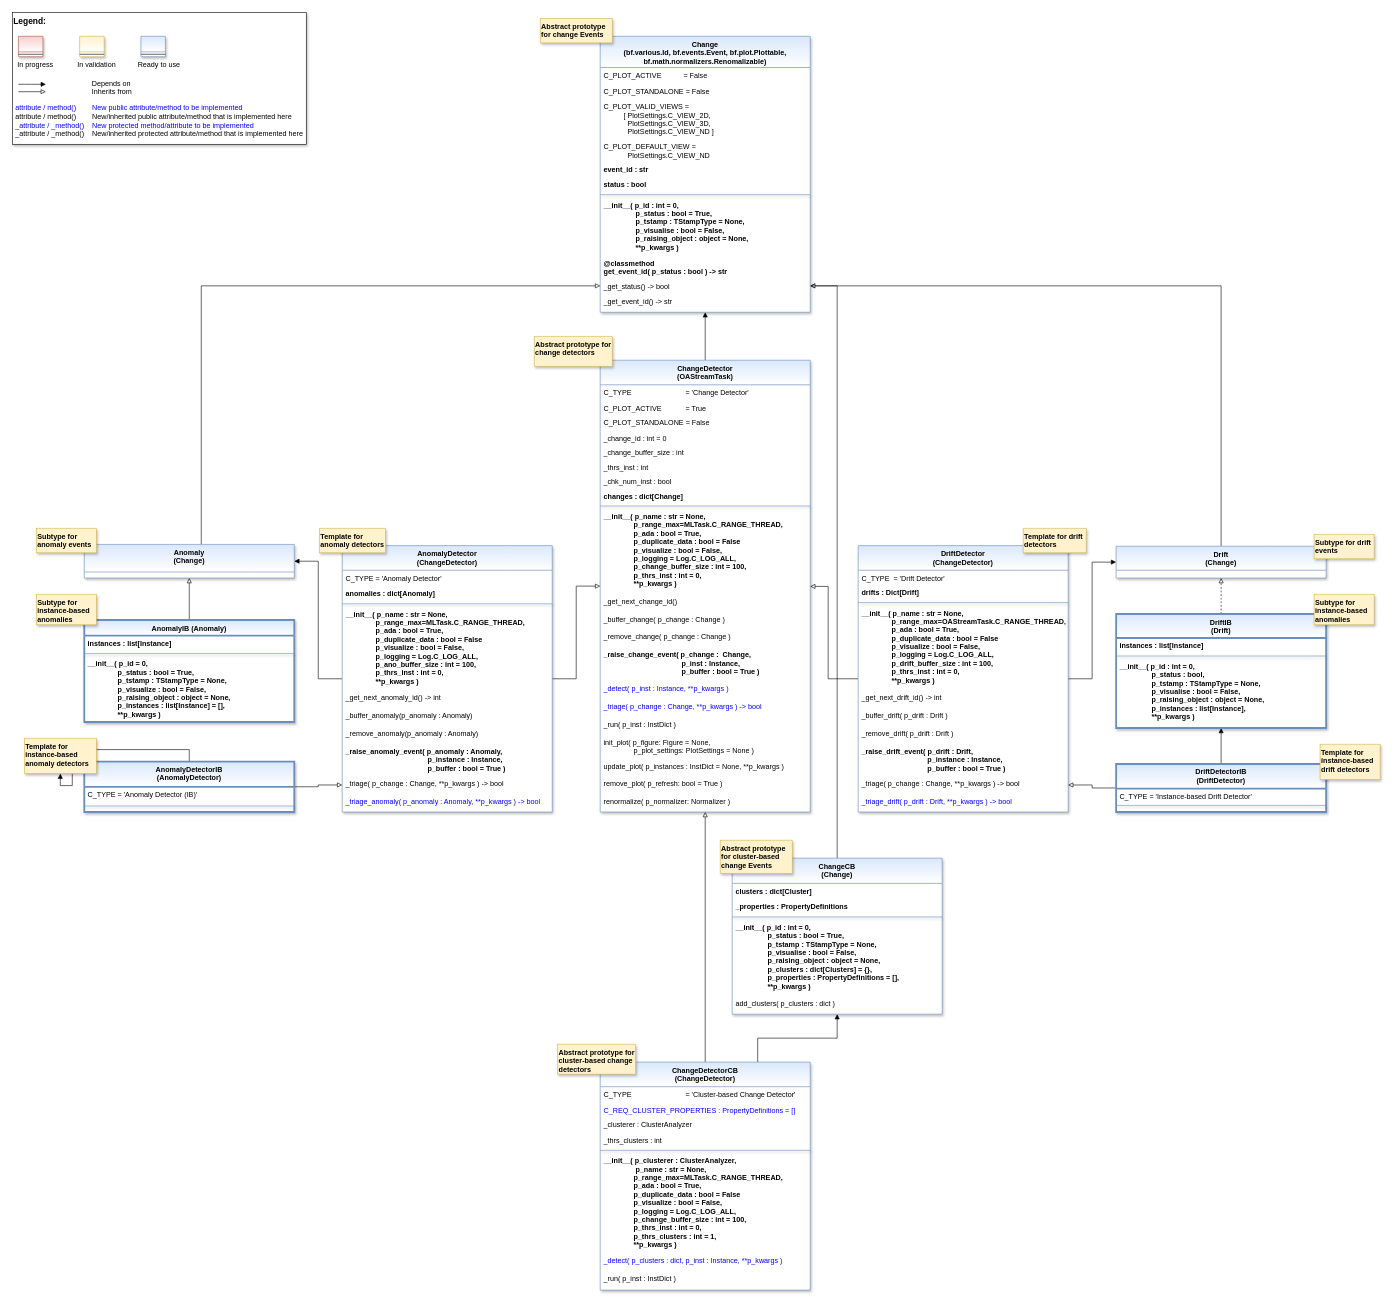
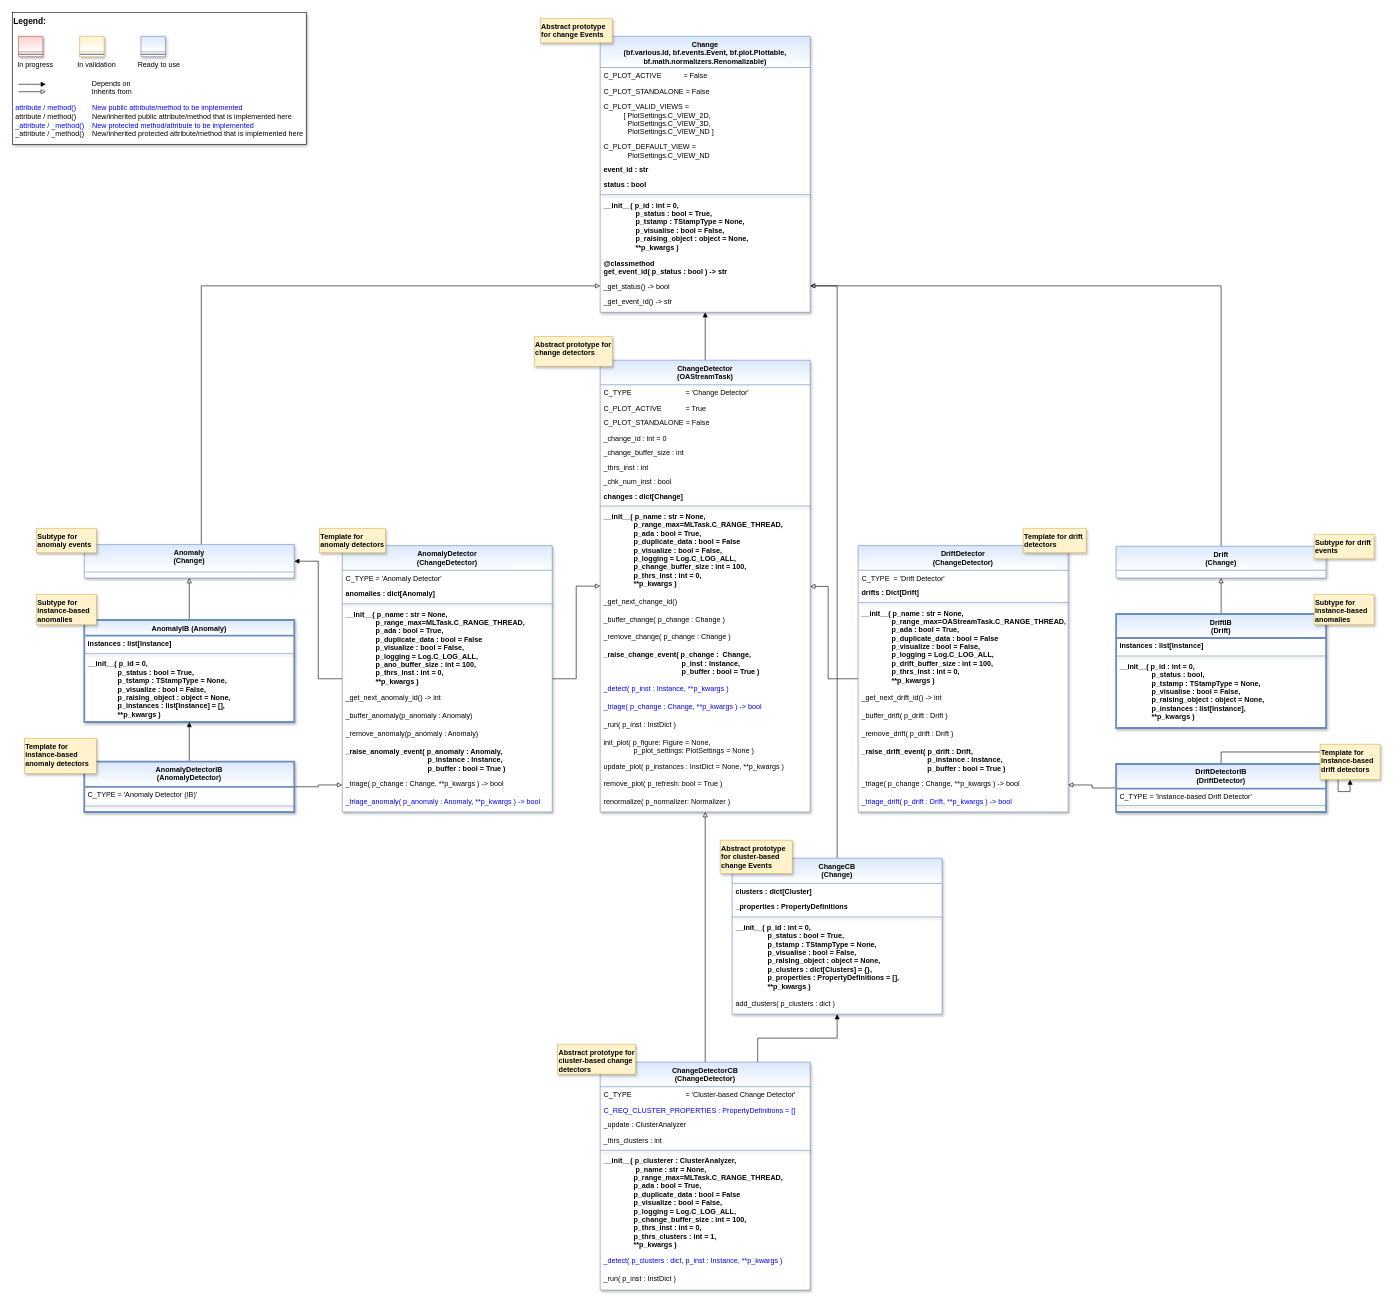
(1221, 598) -> (1221, 598)
(1092, 679) -> none
(1221, 734) -> (1346, 792)
(143, 750) -> (189, 749)
(654, 1125) -> (649, 1125)
